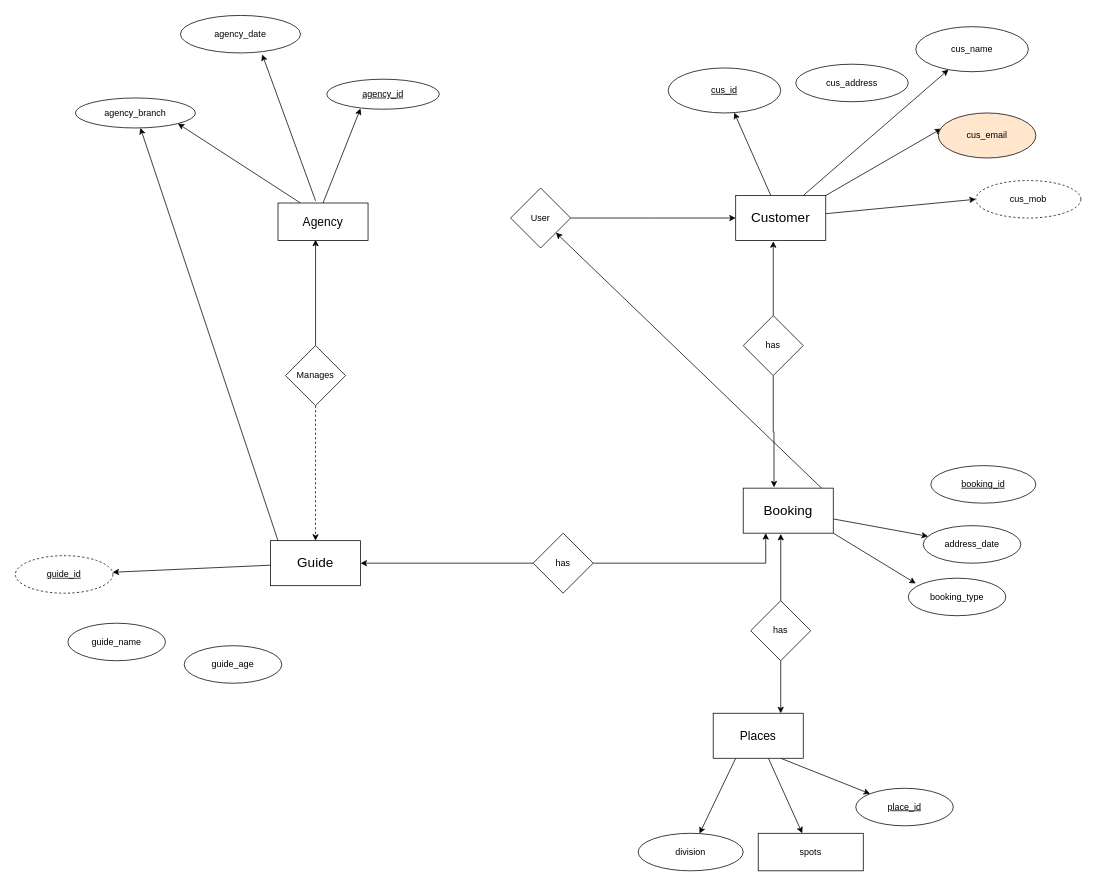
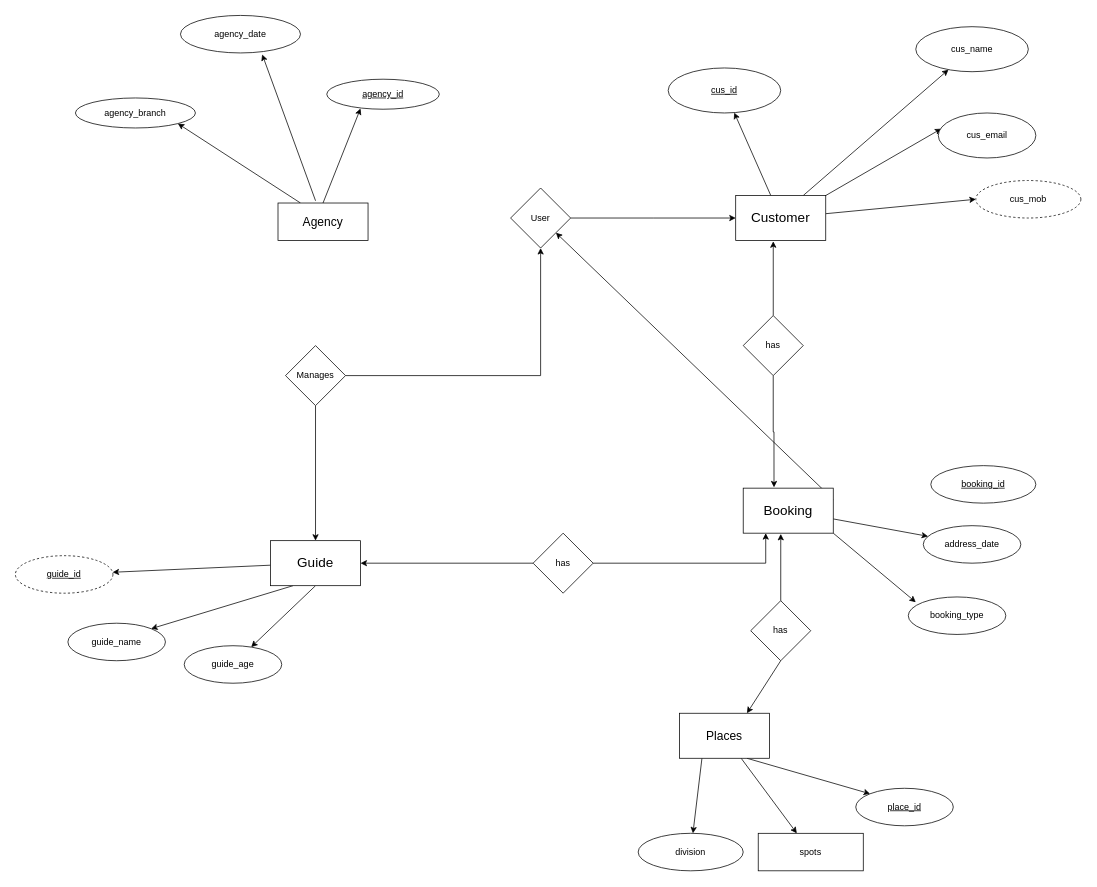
(852, 83) -> none
(987, 135) -> (987, 135)
(315, 295) -> (503, 375)
(210, 337) -> (224, 606)
(315, 470) -> (315, 470)
(957, 597) -> (957, 615)
none -> (285, 614)
(758, 735) -> (724, 735)
